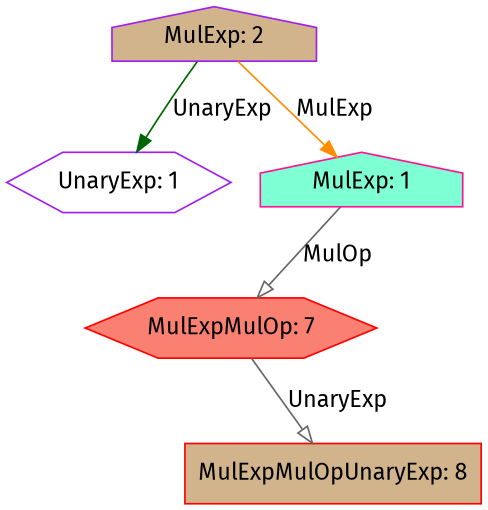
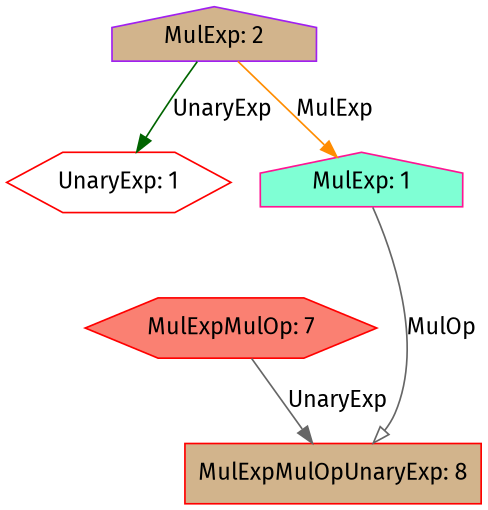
(119, 182) -> (119, 182)
(305, 246) -> (405, 319)
(277, 394) -> (277, 394)
